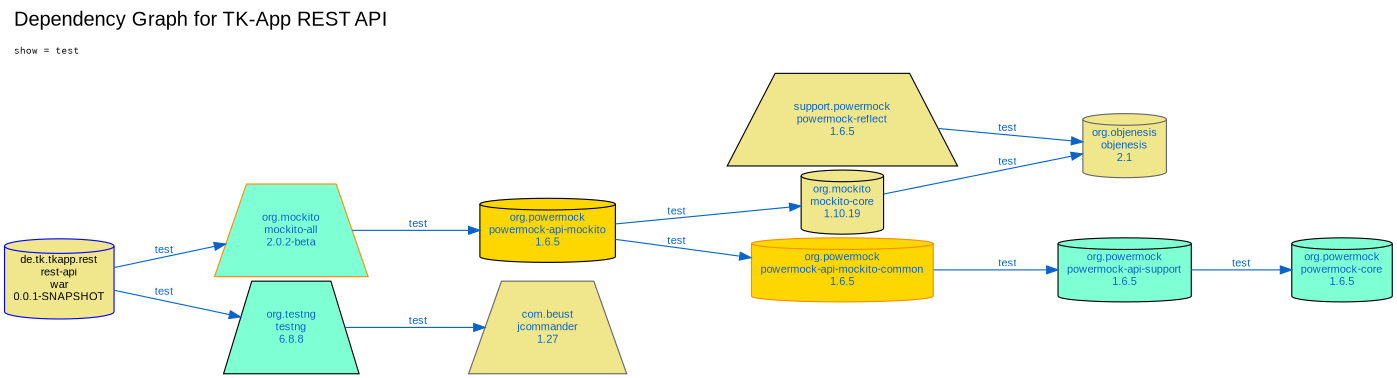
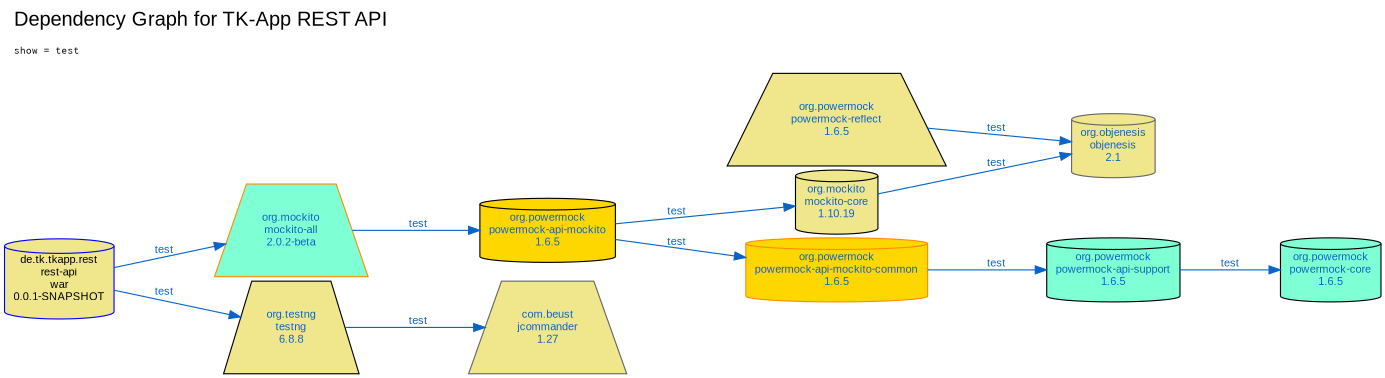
(842, 120) -> (837, 120)
(291, 327) -> (291, 327)
